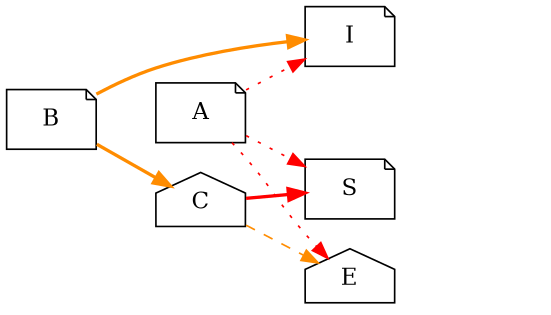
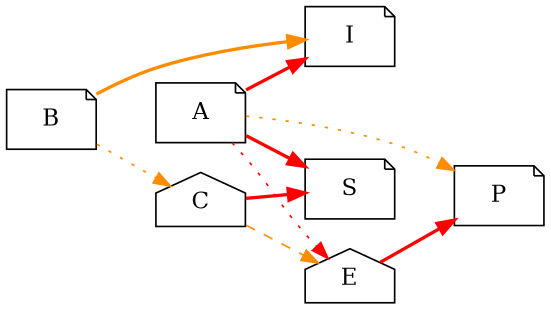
(268, 78) -> (268, 78)
(268, 147) -> (268, 147)
(126, 161) -> (126, 161)
none -> (499, 196)
